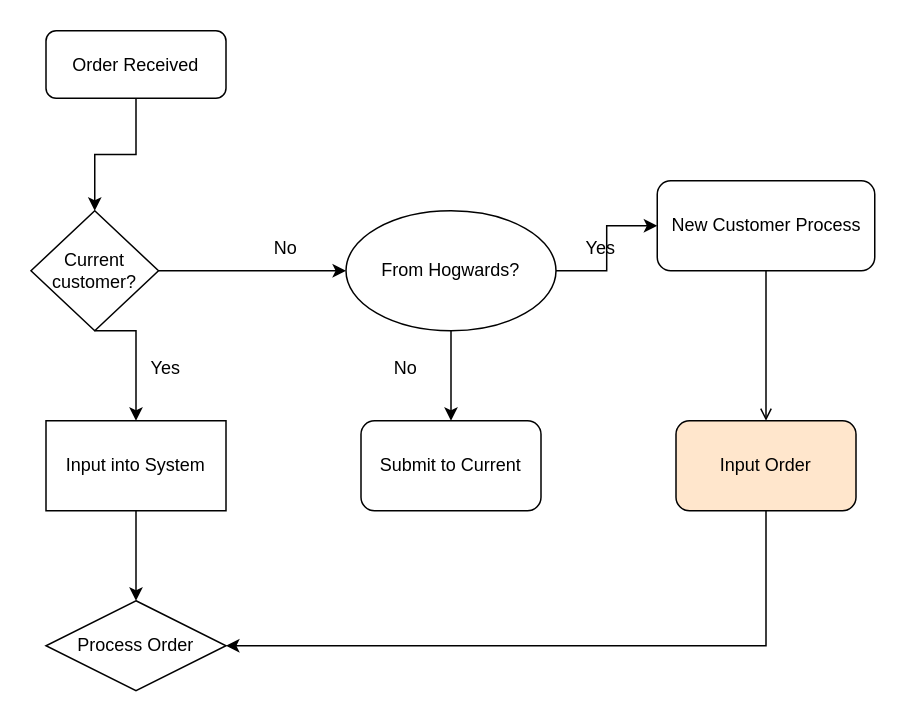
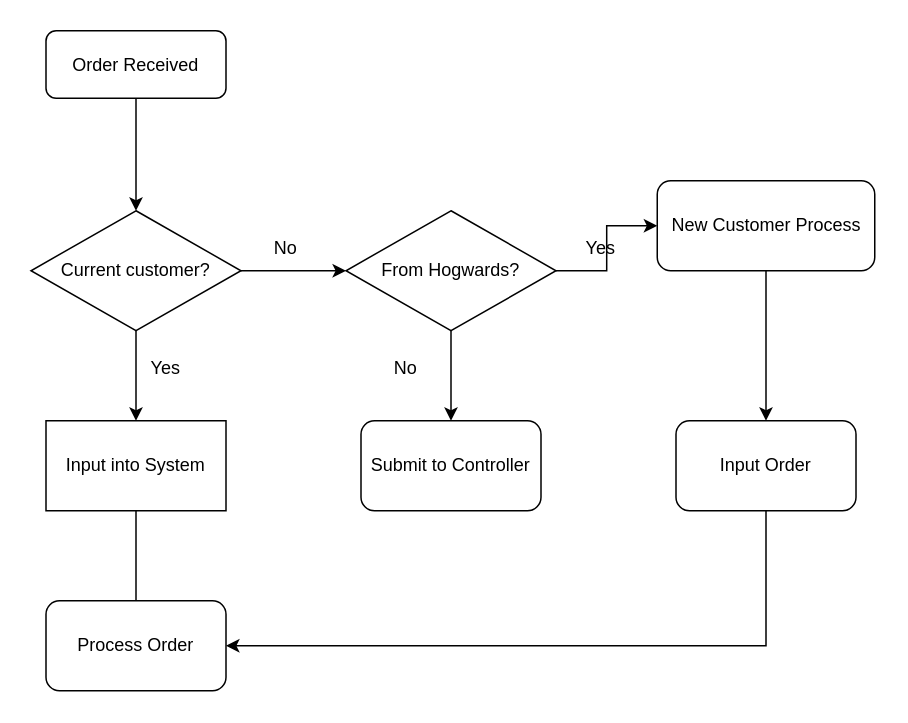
(95, 271) -> (136, 271)
(451, 271) -> (451, 271)
(766, 411) -> (766, 409)
(451, 466) -> (451, 466)
(766, 466) -> (766, 466)
(136, 589) -> (136, 594)
(136, 646) -> (136, 646)
